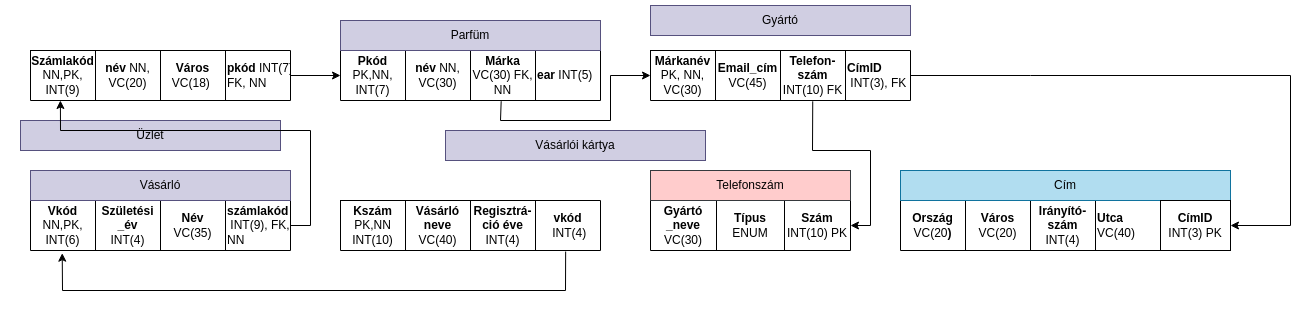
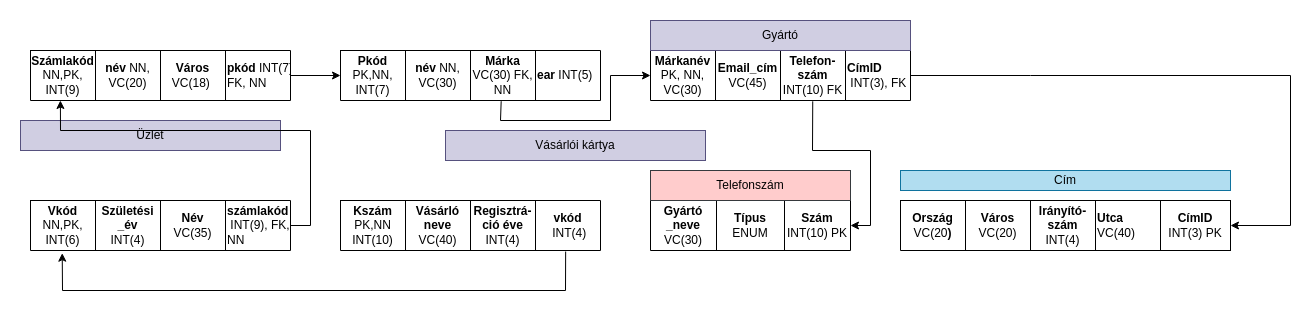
(781, 21) -> (781, 36)
(471, 36) -> none
(161, 186) -> none
(1066, 186) -> (1066, 181)
